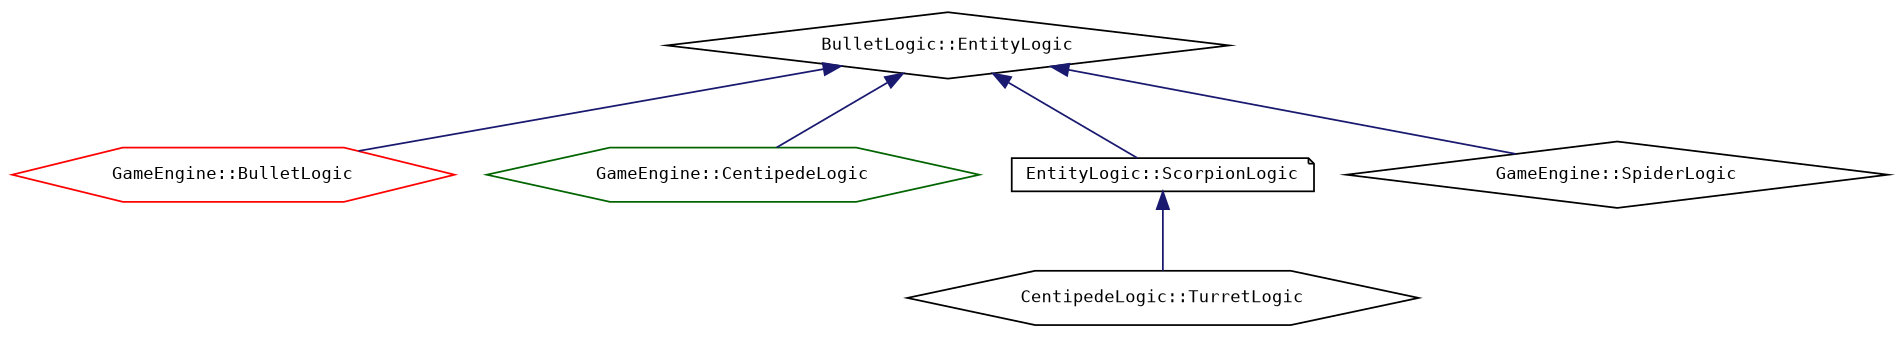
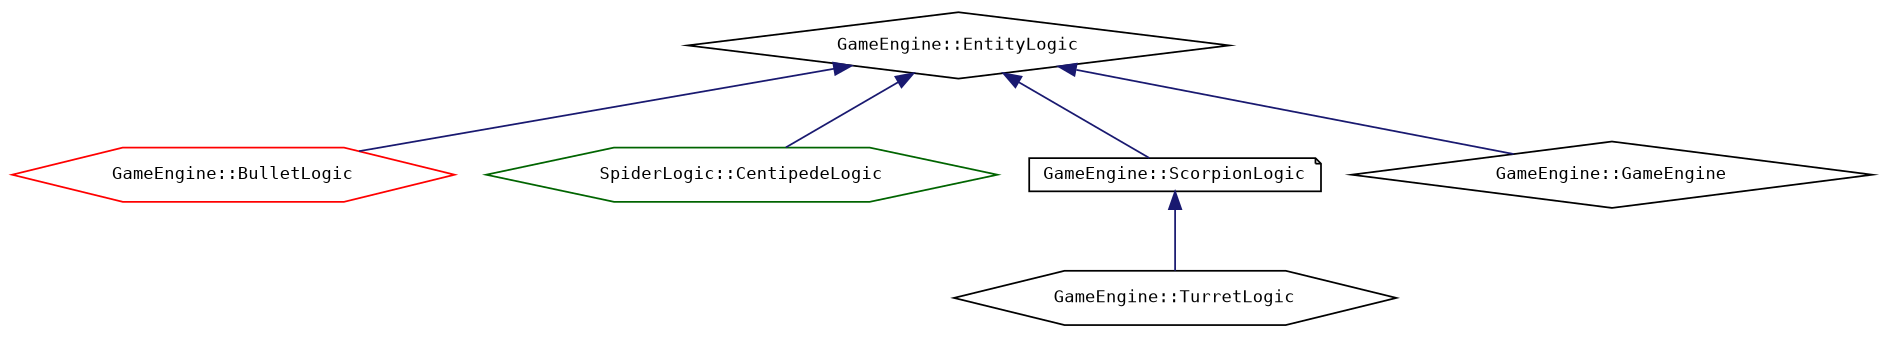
(948, 45) -> (958, 45)
(733, 175) -> (742, 175)
(1163, 175) -> (1175, 175)
(1617, 175) -> (1612, 175)
(1163, 298) -> (1175, 298)
